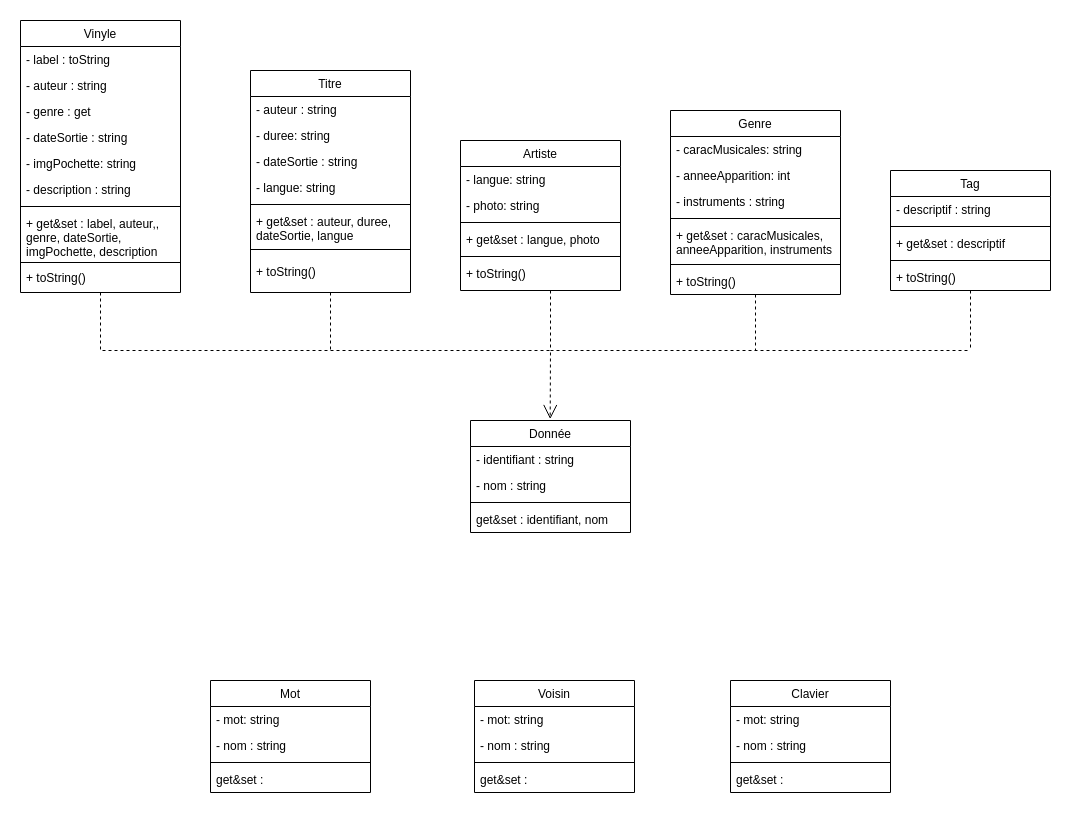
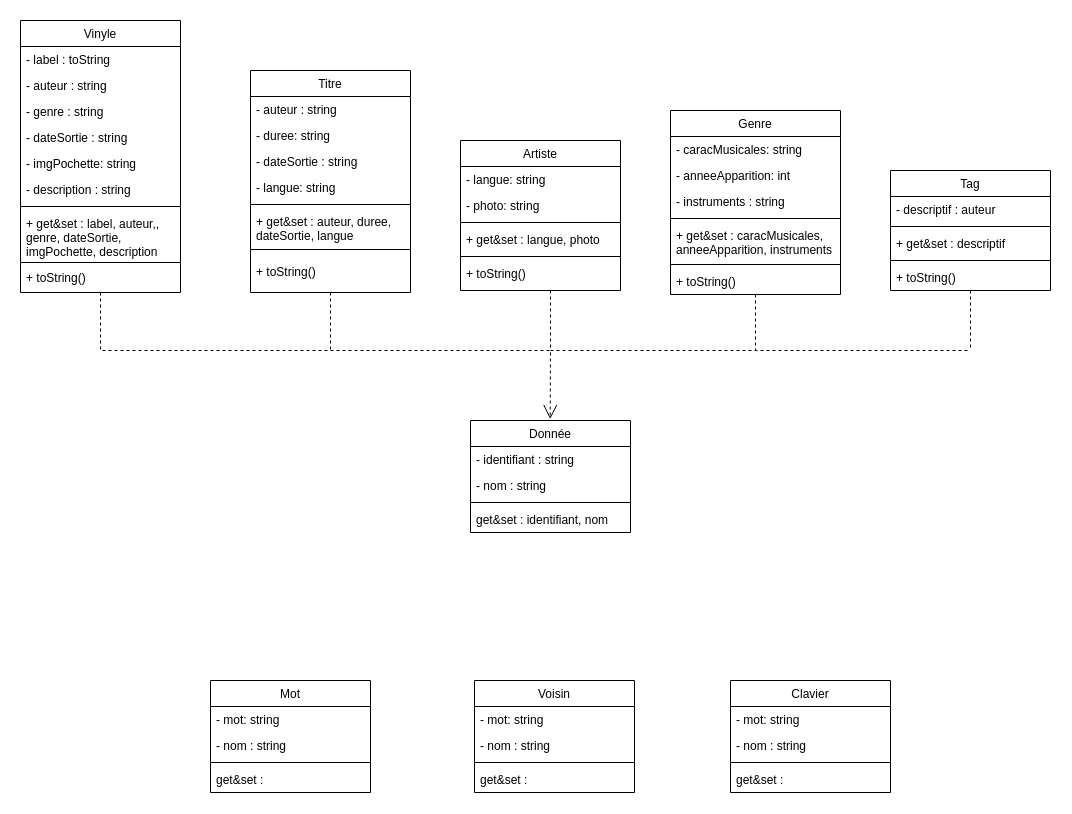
(63, 112) -> (72, 112)
(956, 210) -> (957, 210)
